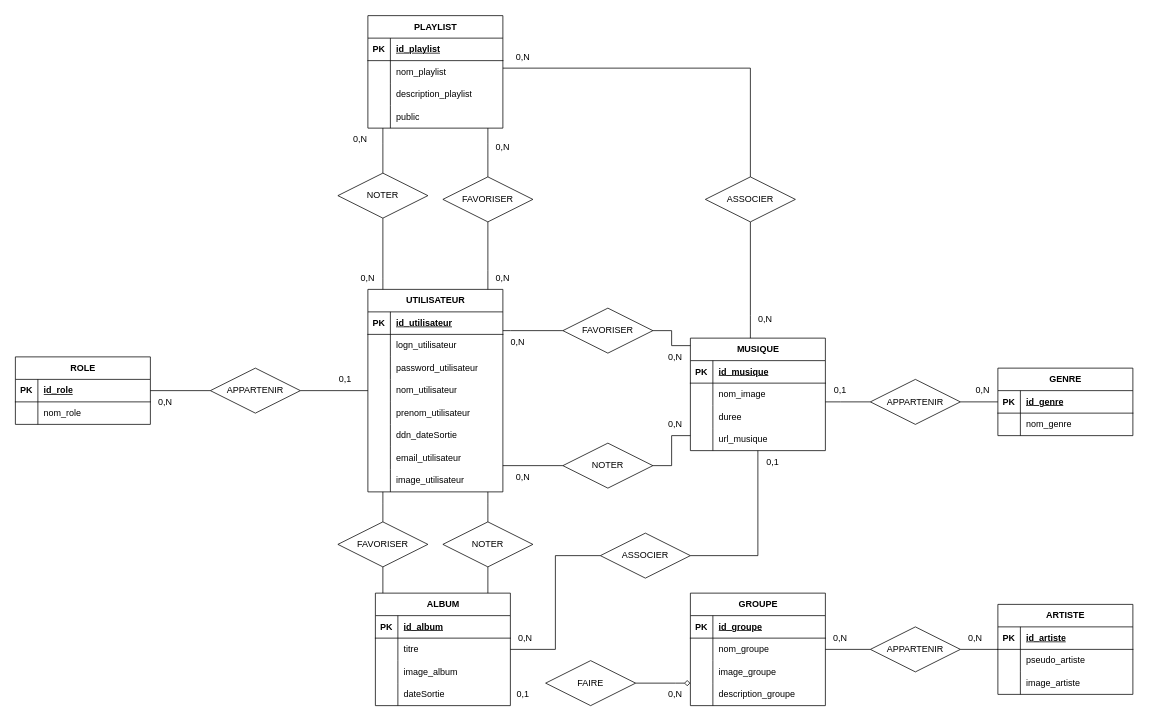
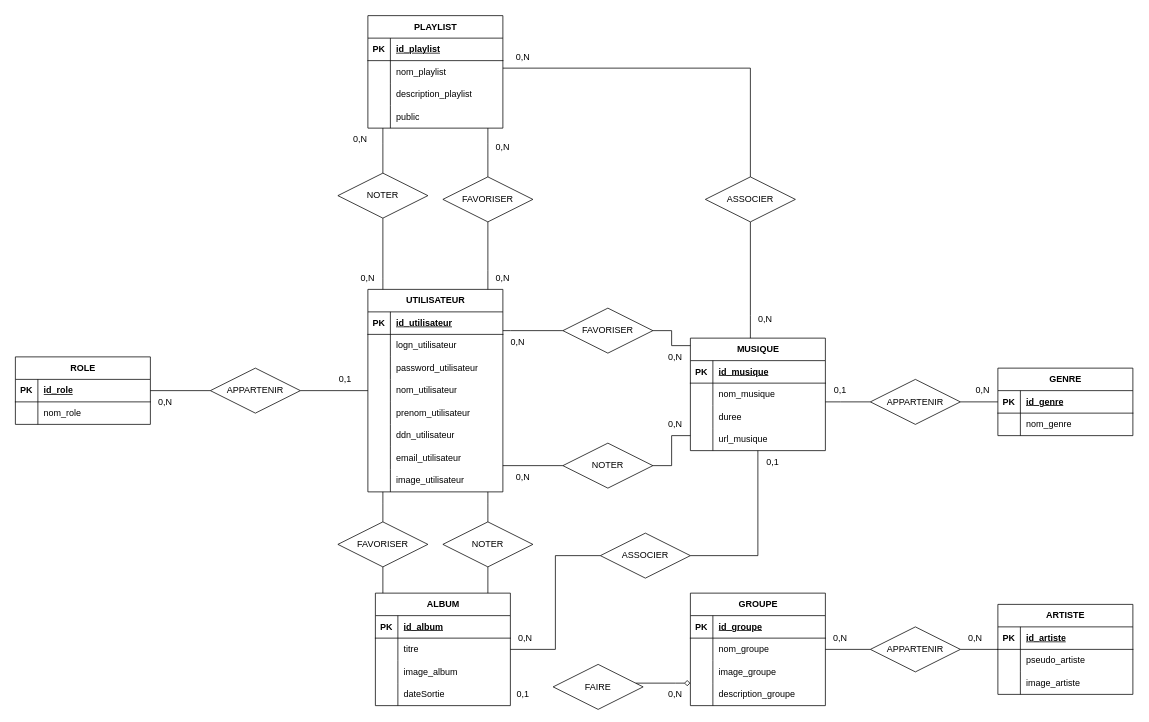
(740, 394) -> (745, 394)
(430, 435) -> (431, 435)
(591, 683) -> (598, 687)
